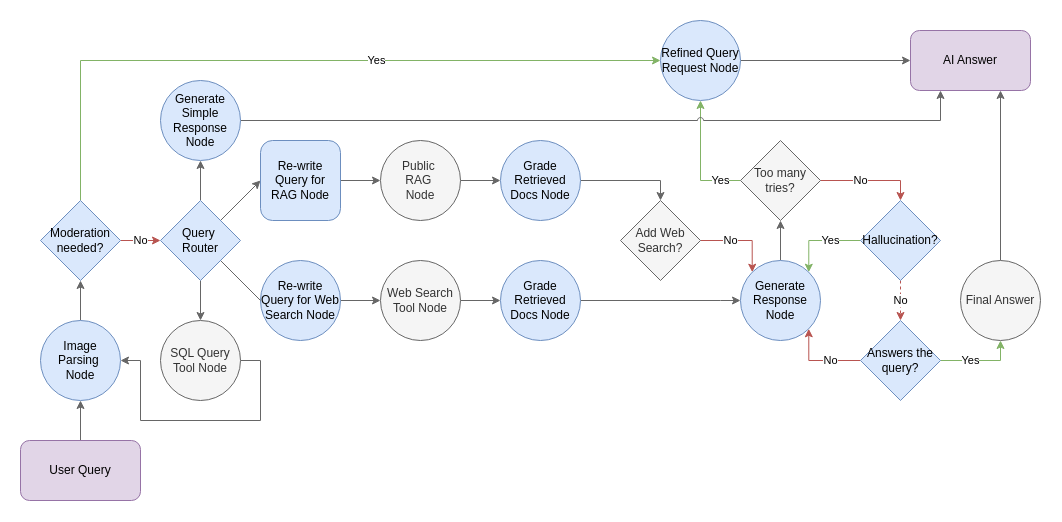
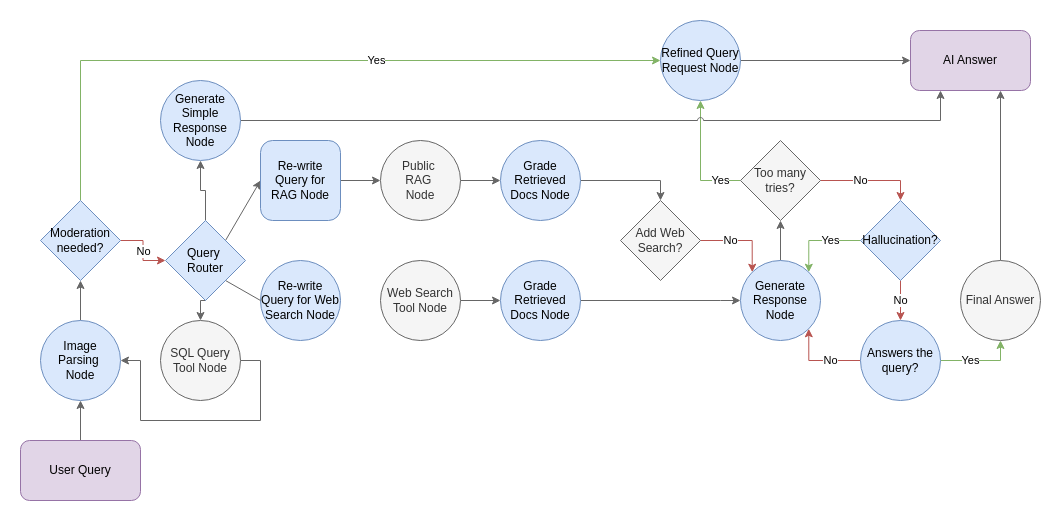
(201, 241) -> (206, 261)
(901, 288) -> (901, 288)
(357, 301) -> none
(901, 361) -> (901, 361)
